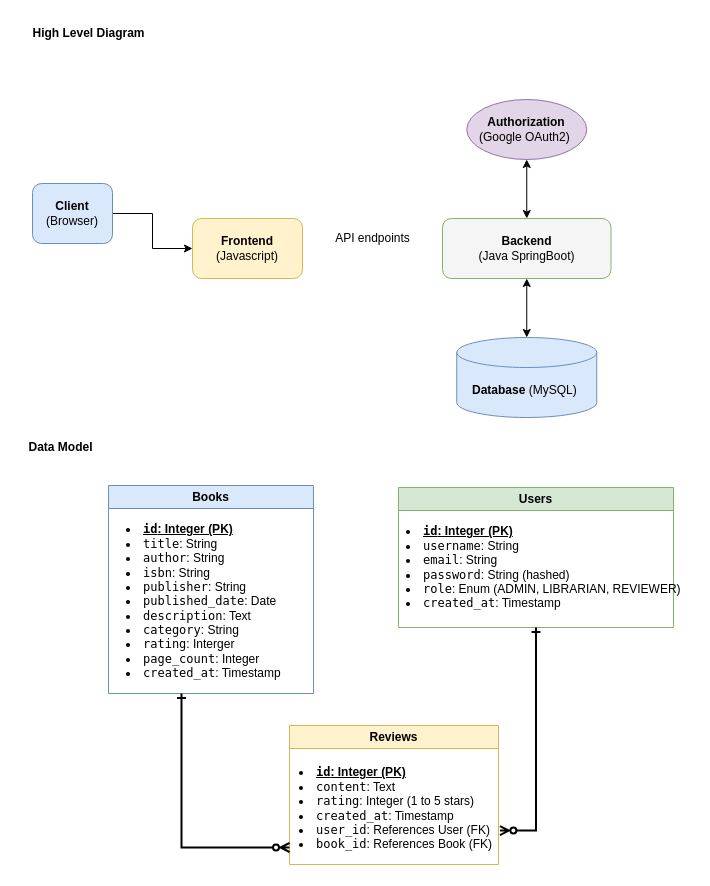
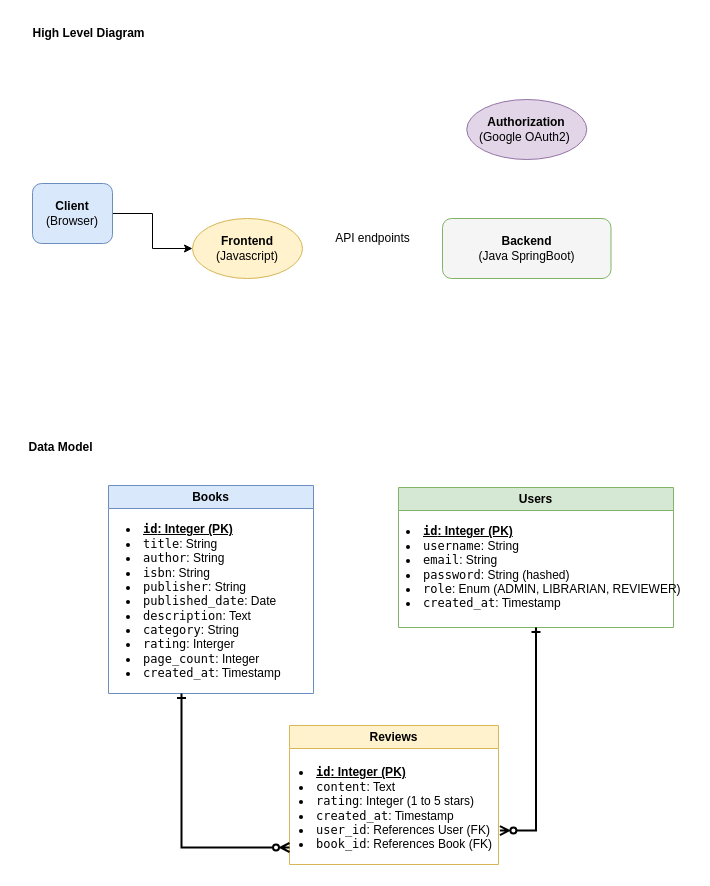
(527, 189) -> none
(248, 249) -> (248, 249)
(527, 308) -> none
(527, 378) -> none
